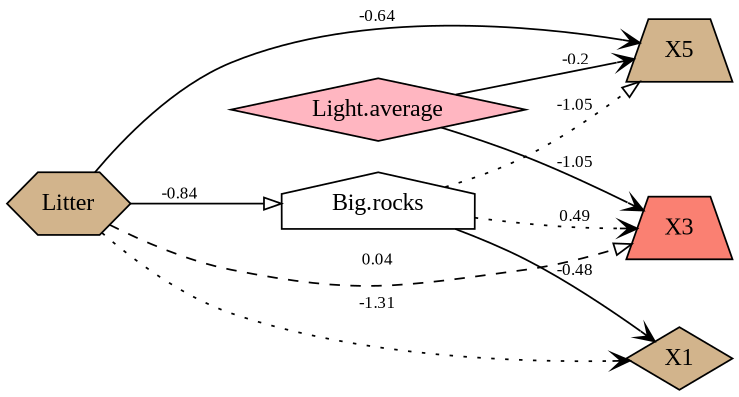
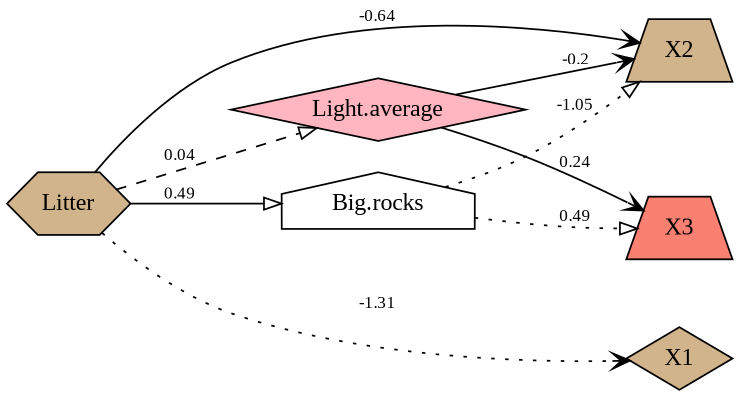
(679, 50) -> (679, 50)
(576, 163) -> (576, 163)
(181, 194) -> (181, 194)
(547, 226) -> (547, 226)
(556, 276) -> none
(359, 286) -> (208, 161)
